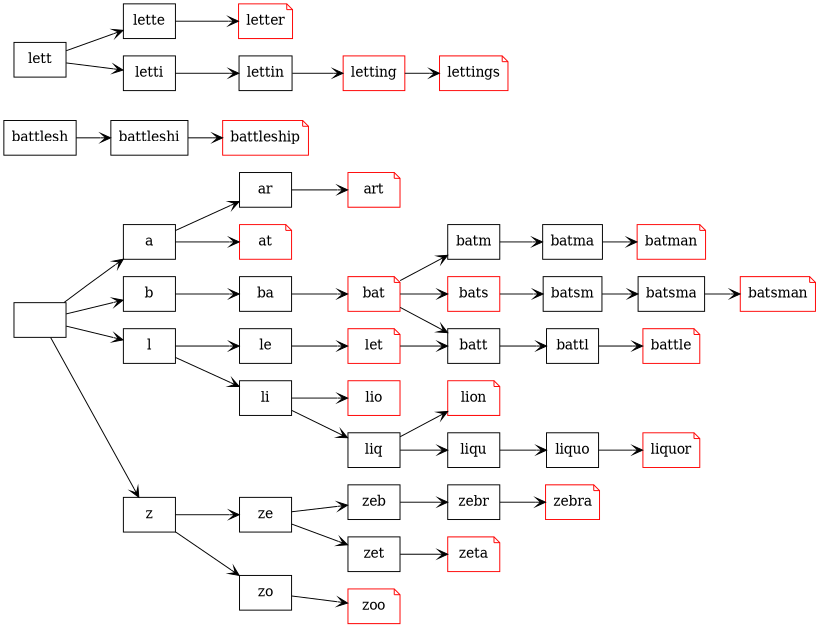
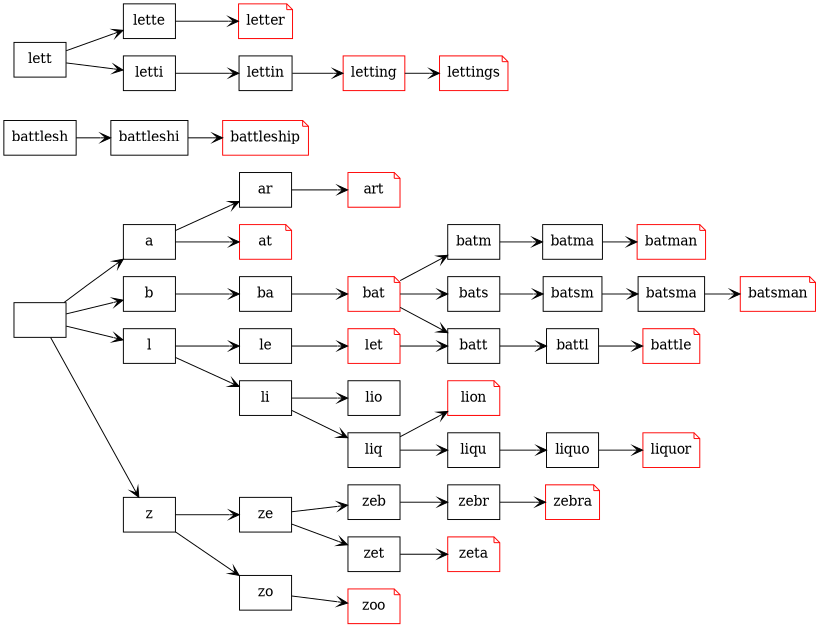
(474, 294) -> (474, 294)
(374, 398) -> (374, 398)
